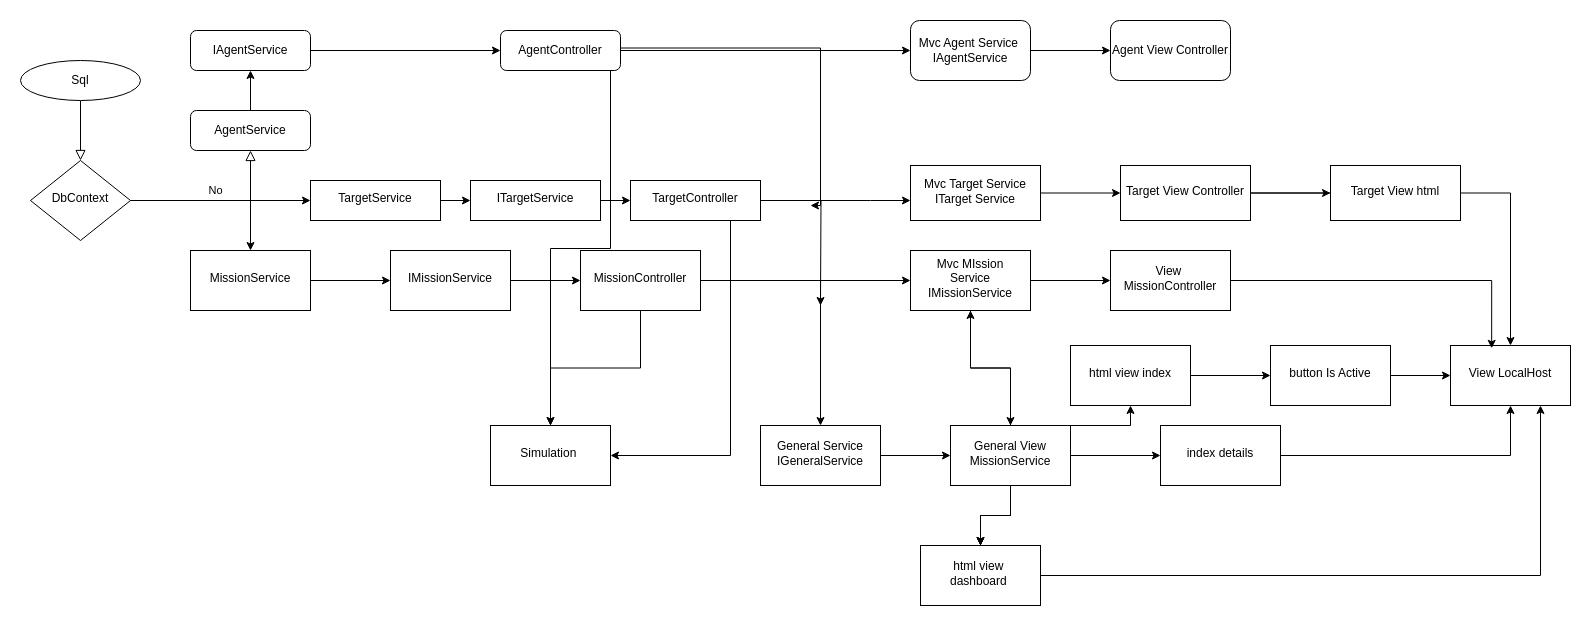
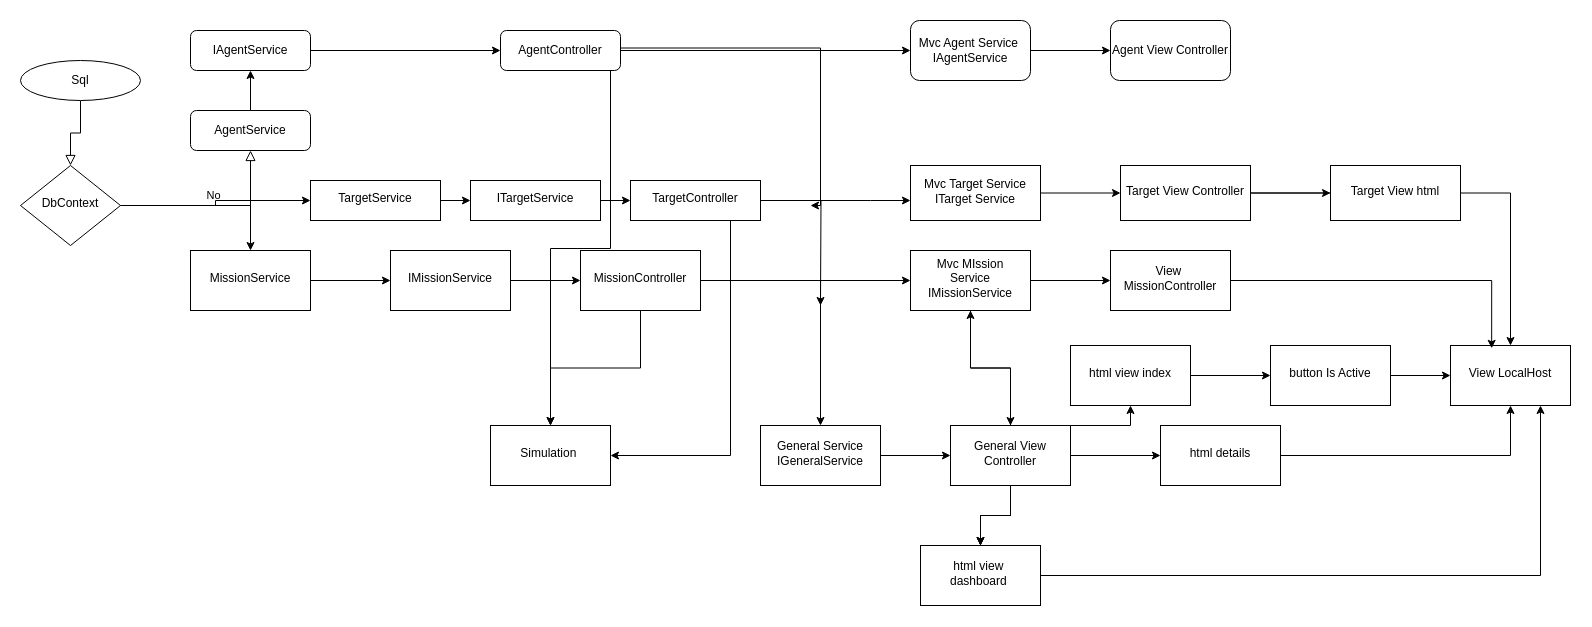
(81, 201) -> (71, 206)
(1011, 454) -> (1011, 454)
(1221, 454) -> (1221, 454)
